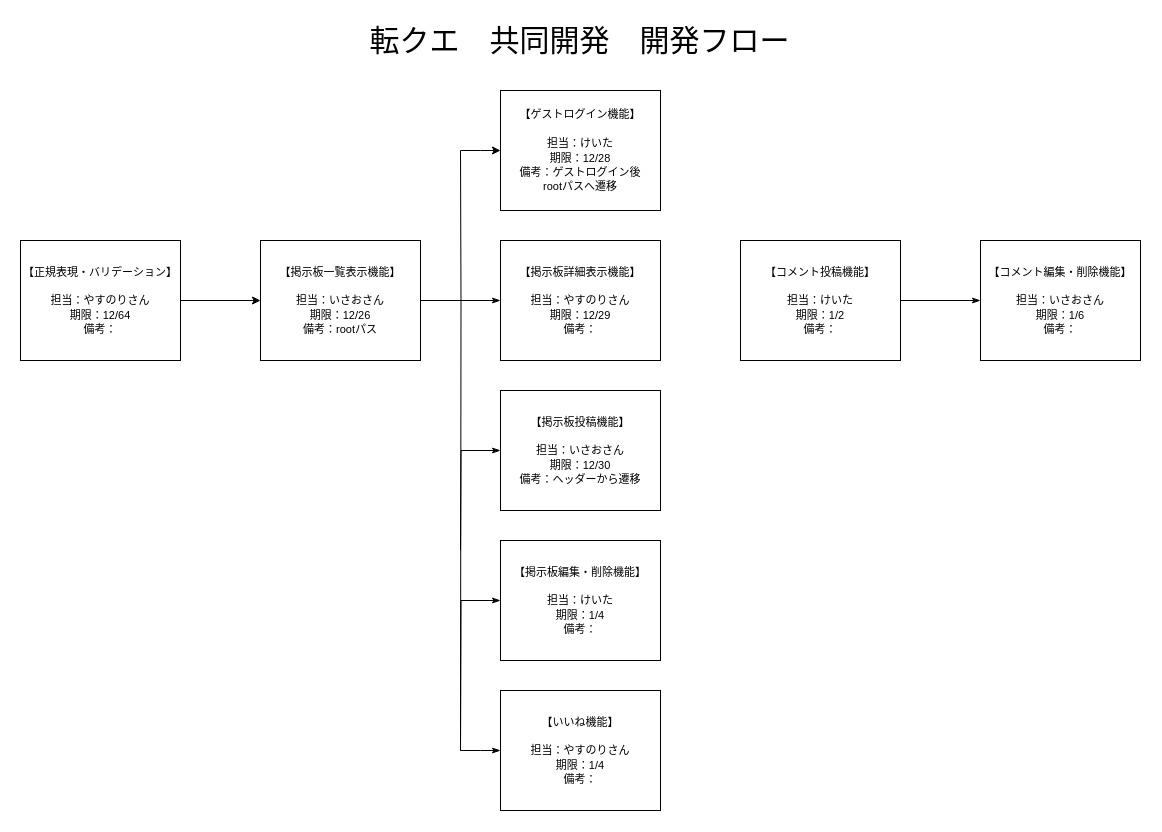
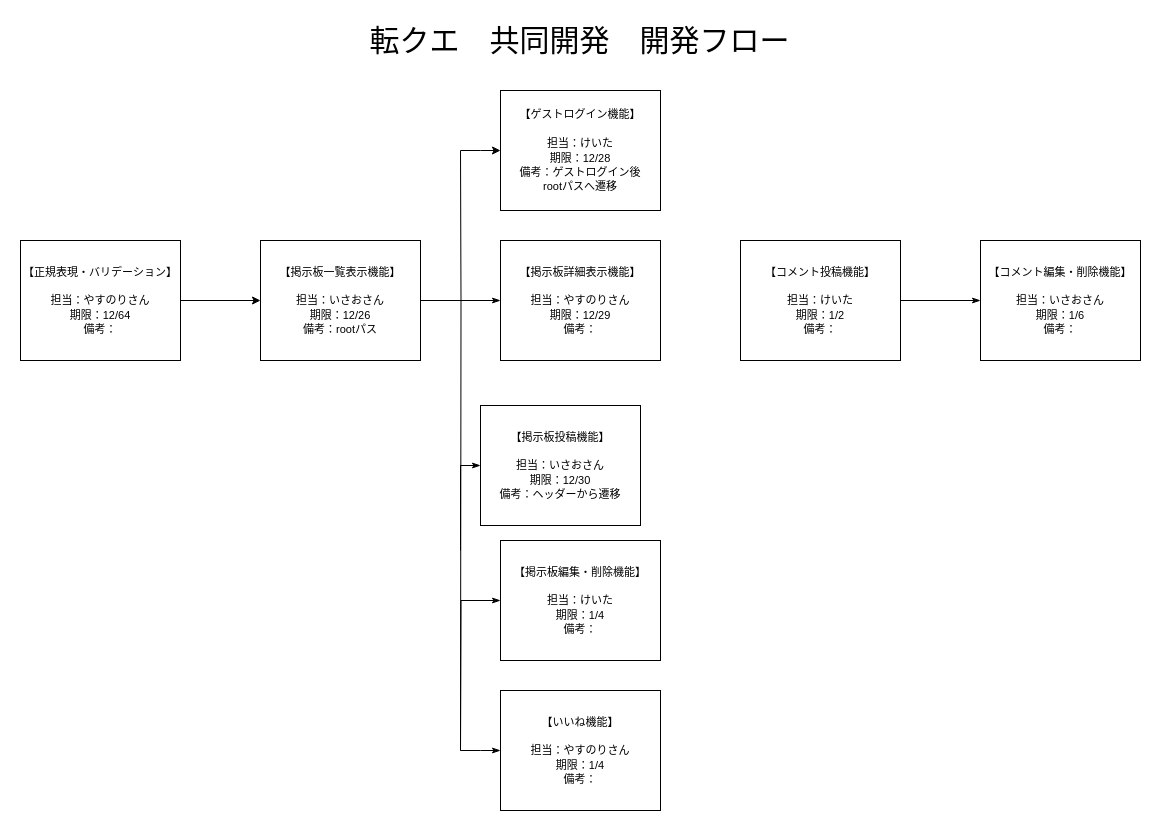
(581, 451) -> (561, 466)
